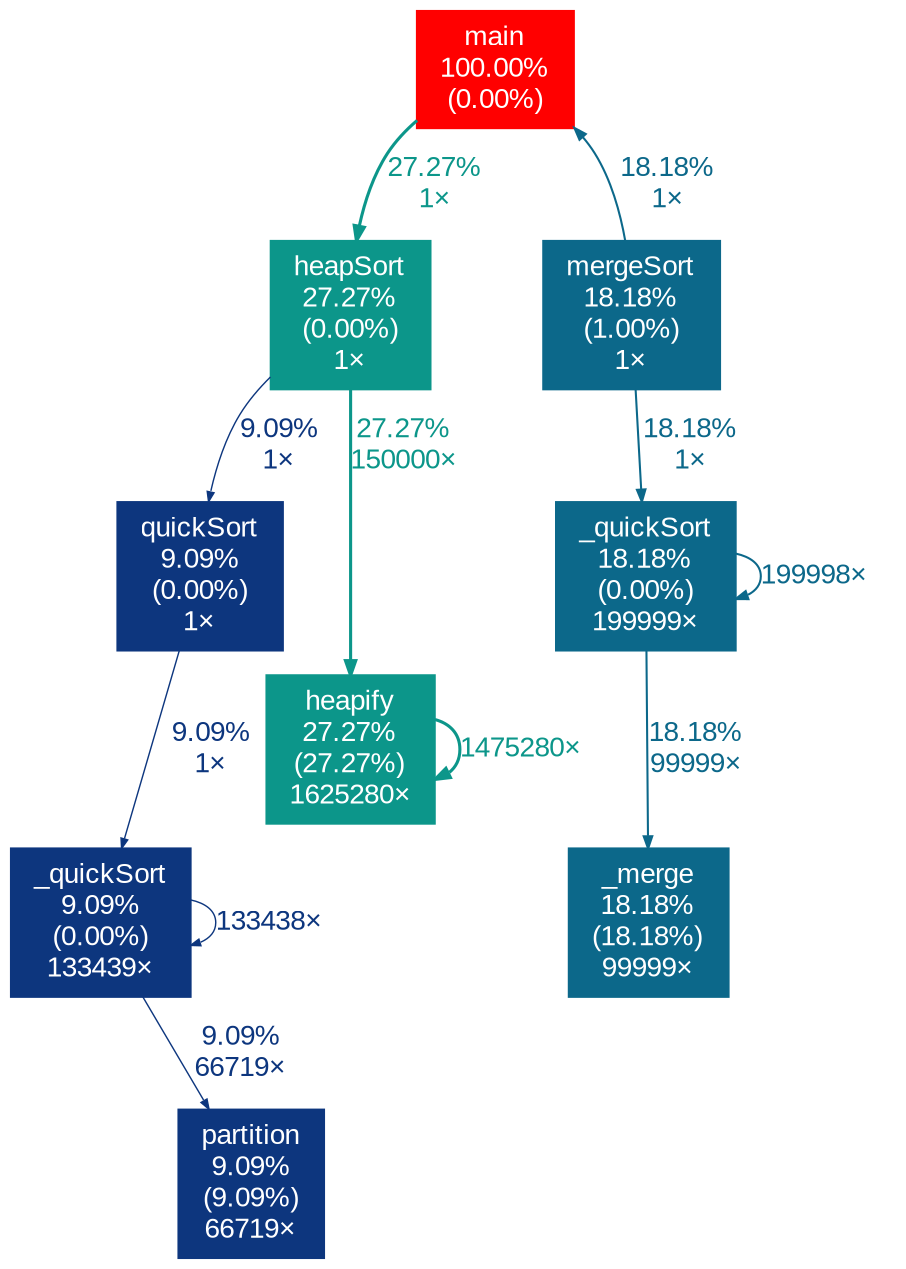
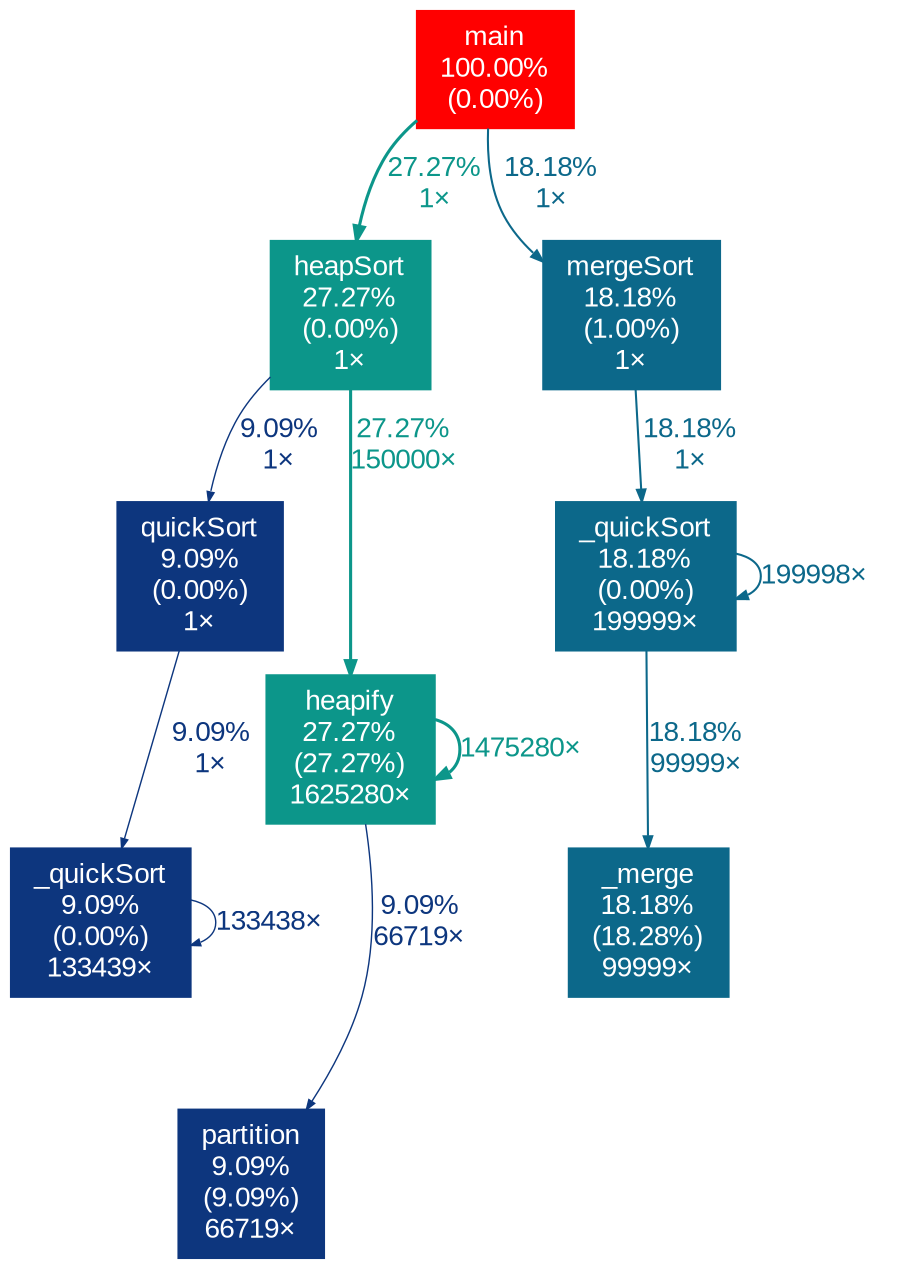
(611, 186) -> (496, 196)
(649, 923) -> (649, 923)
(173, 1048) -> (368, 969)
